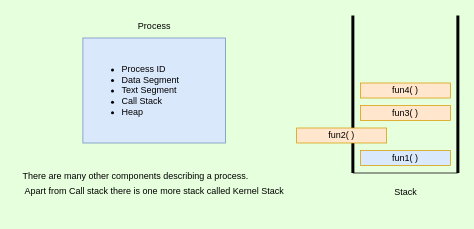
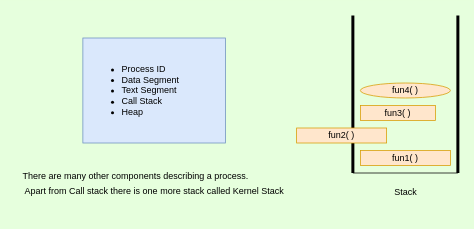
(154, 27) -> none
(405, 90) -> (405, 90)
(405, 113) -> (398, 113)
(405, 158) -> (405, 158)
